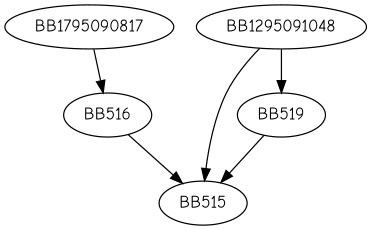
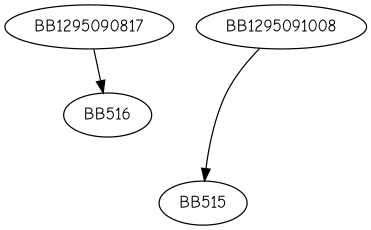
(89, 27) -> (89, 27)
(281, 27) -> (281, 27)
(281, 115) -> none
(151, 155) -> none
